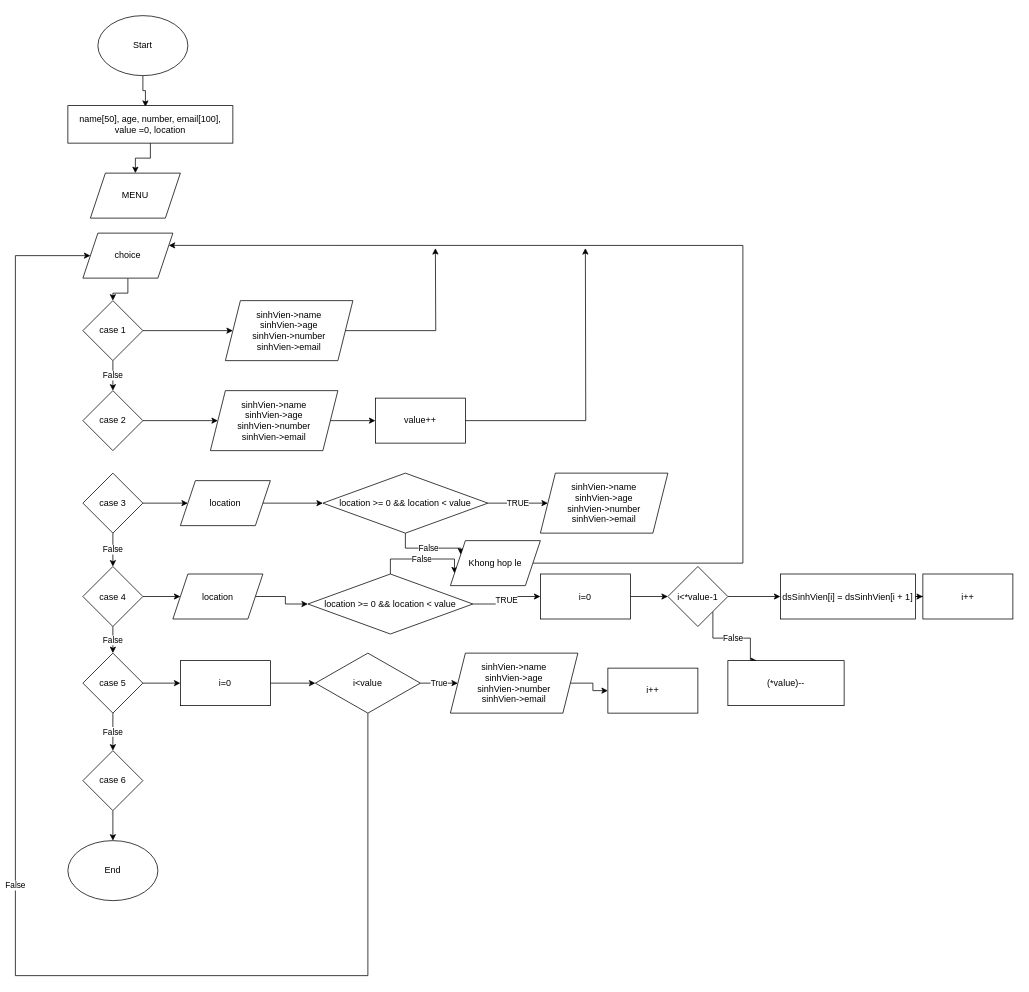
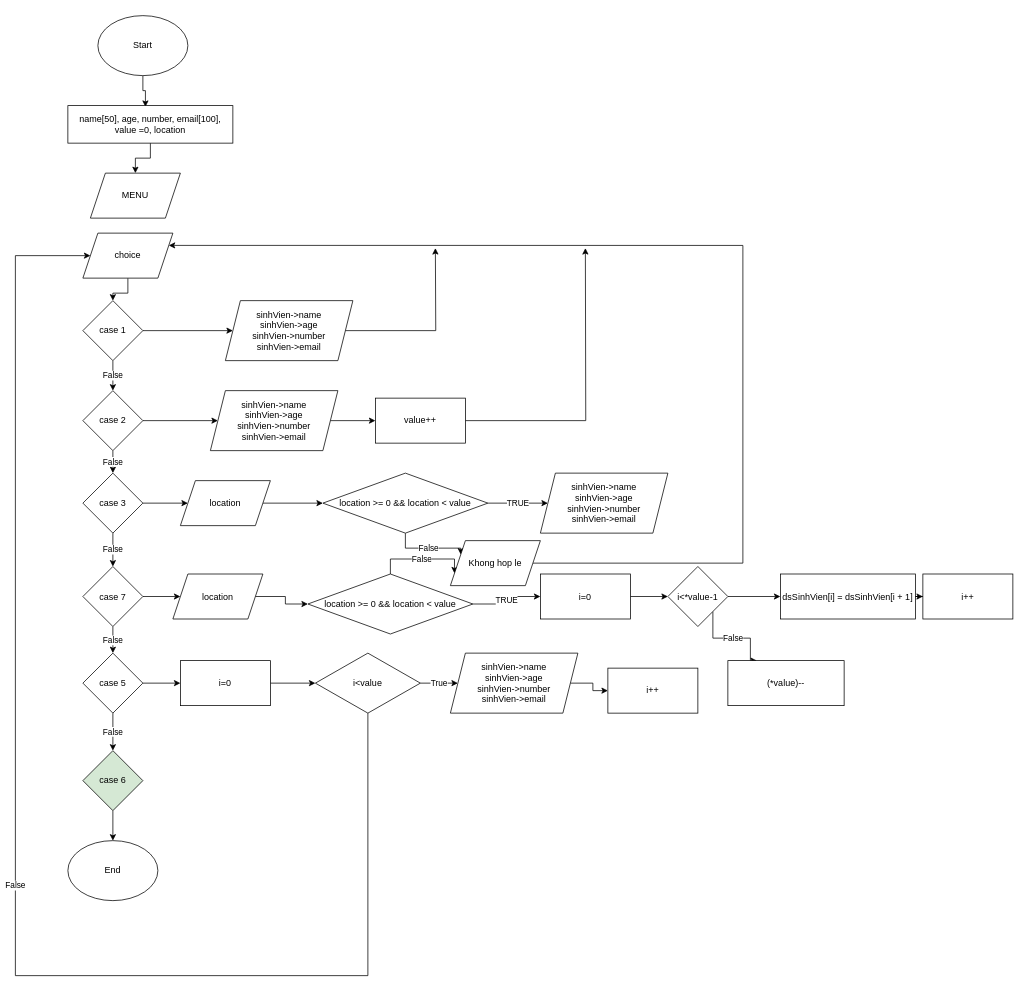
none -> (113, 461)
(113, 597) -> (113, 597)
(113, 780) -> (113, 780)
